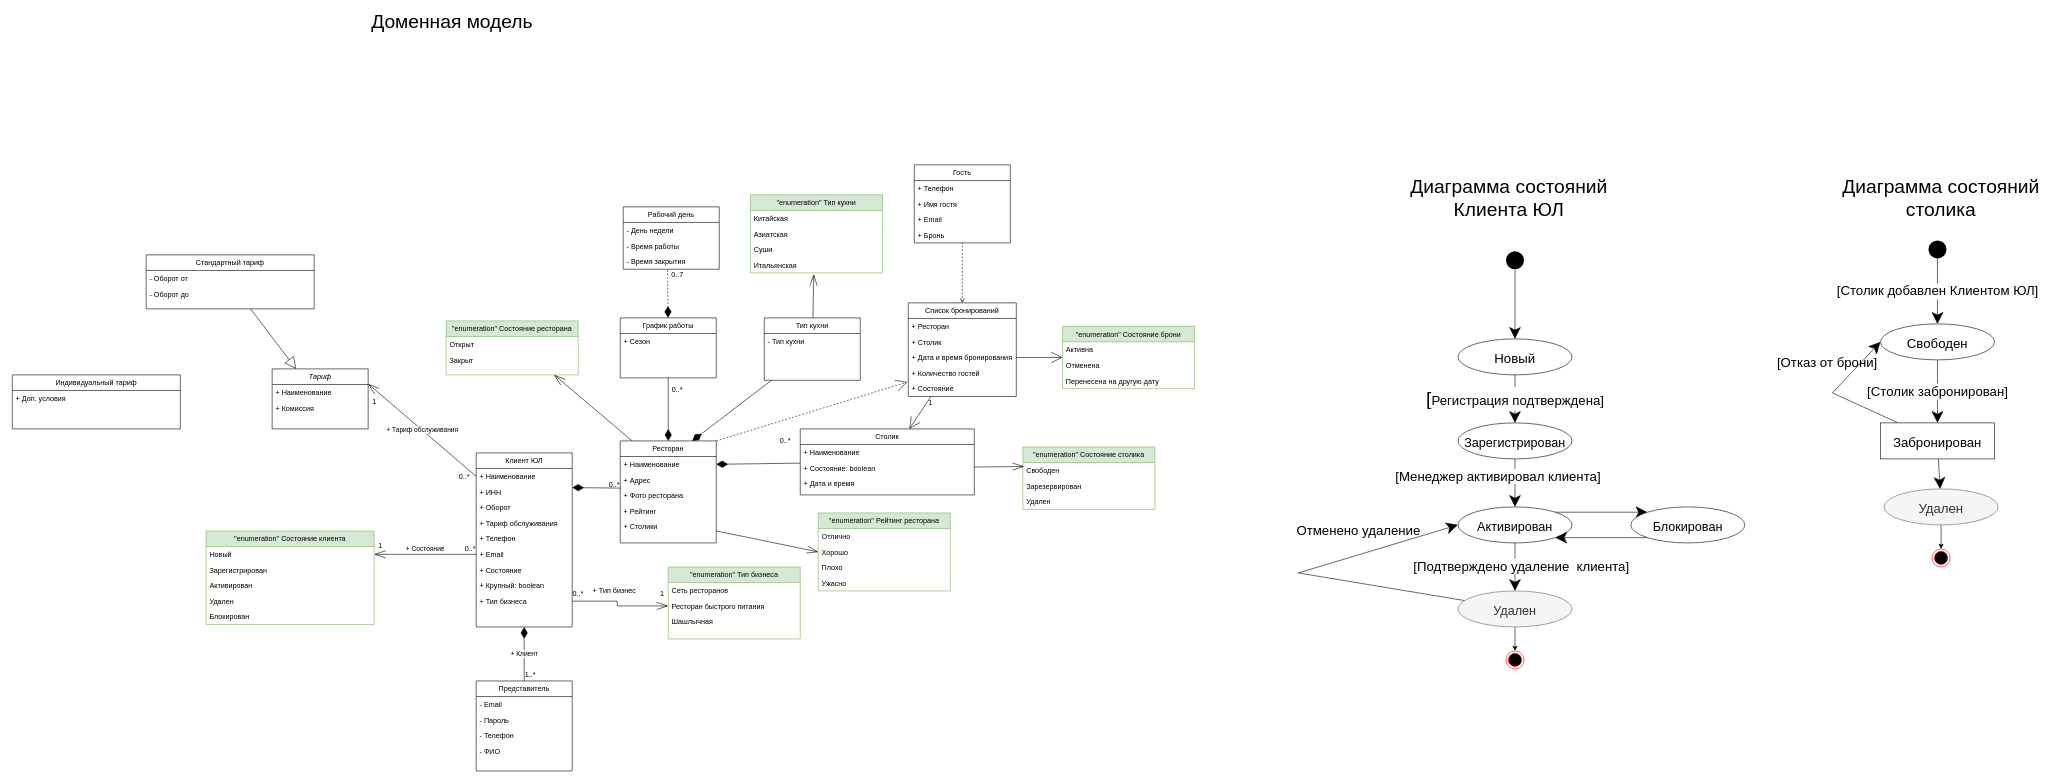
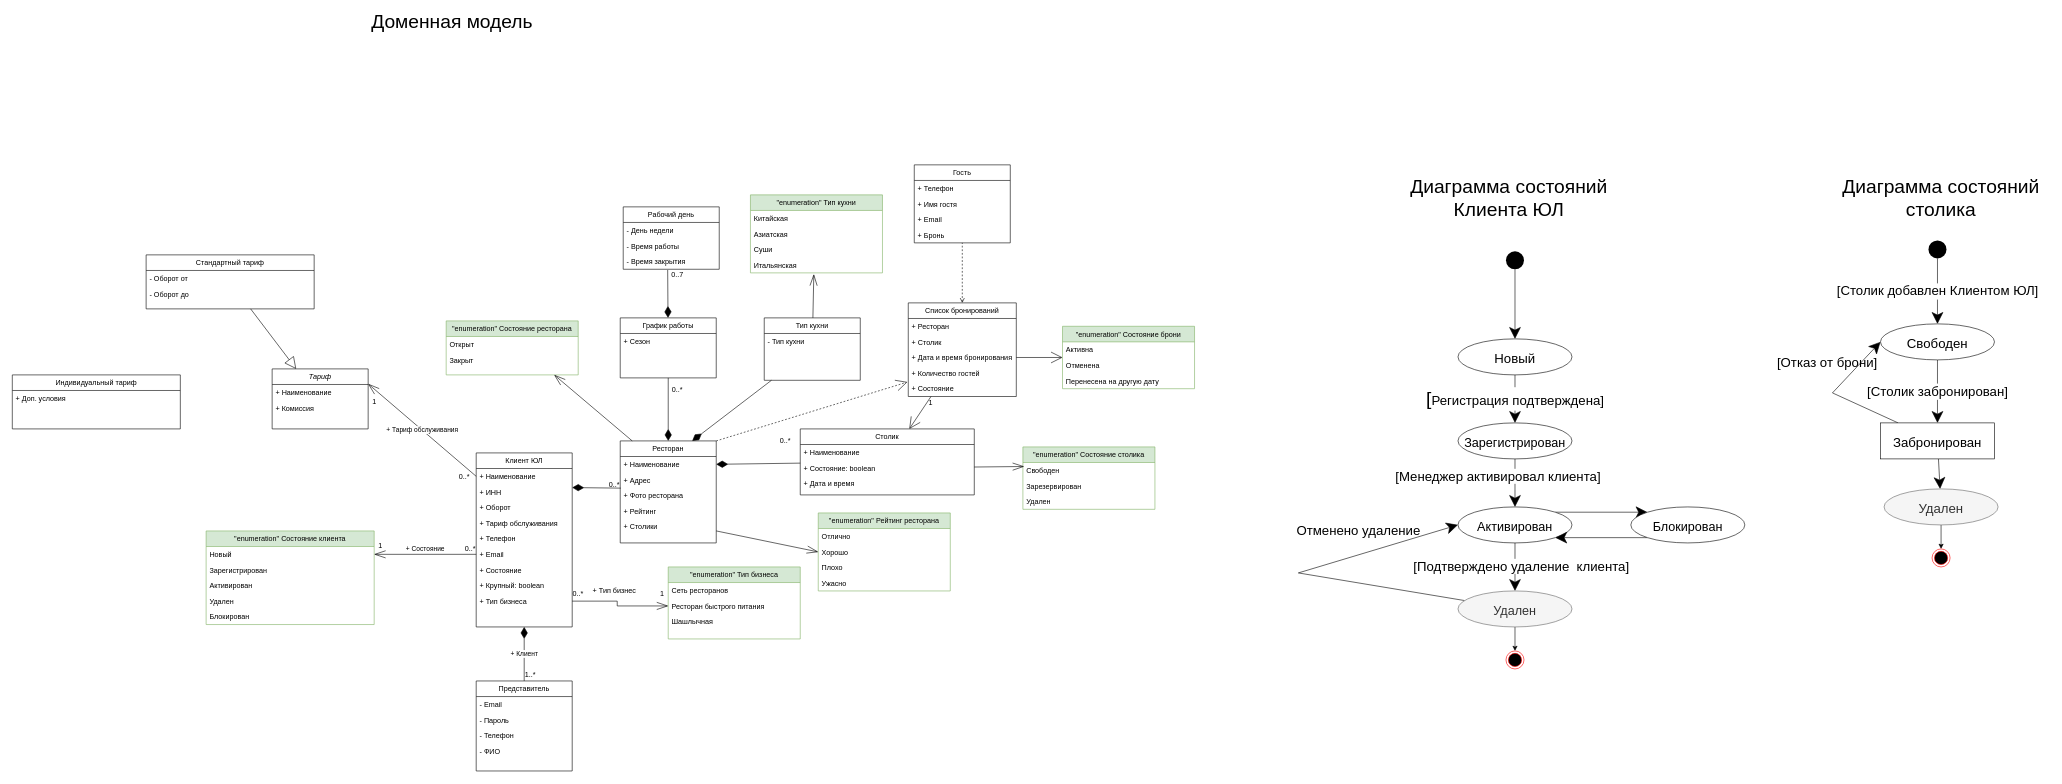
(668, 288) -> (668, 288)
